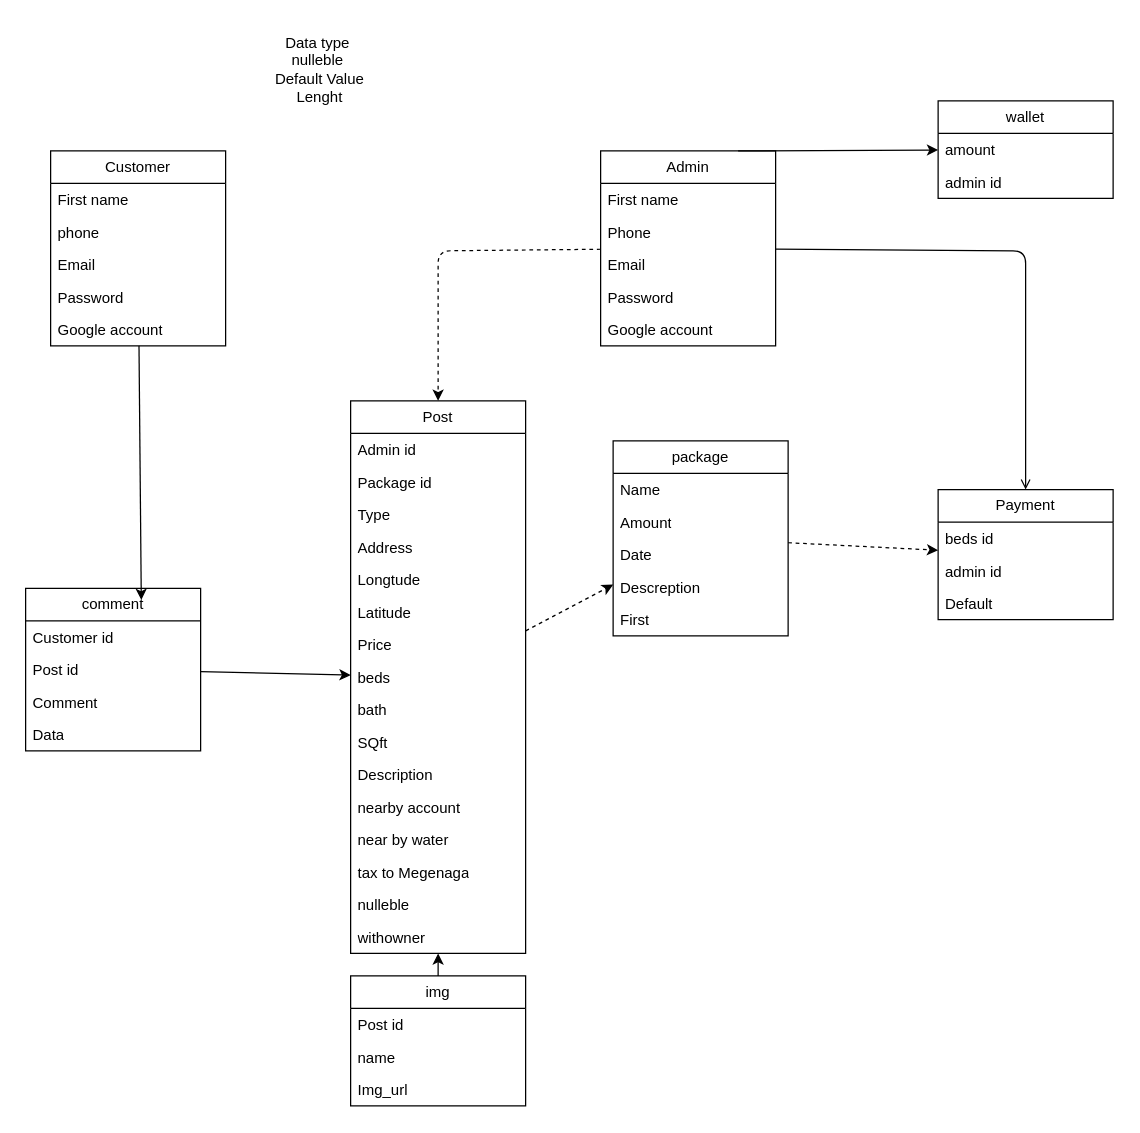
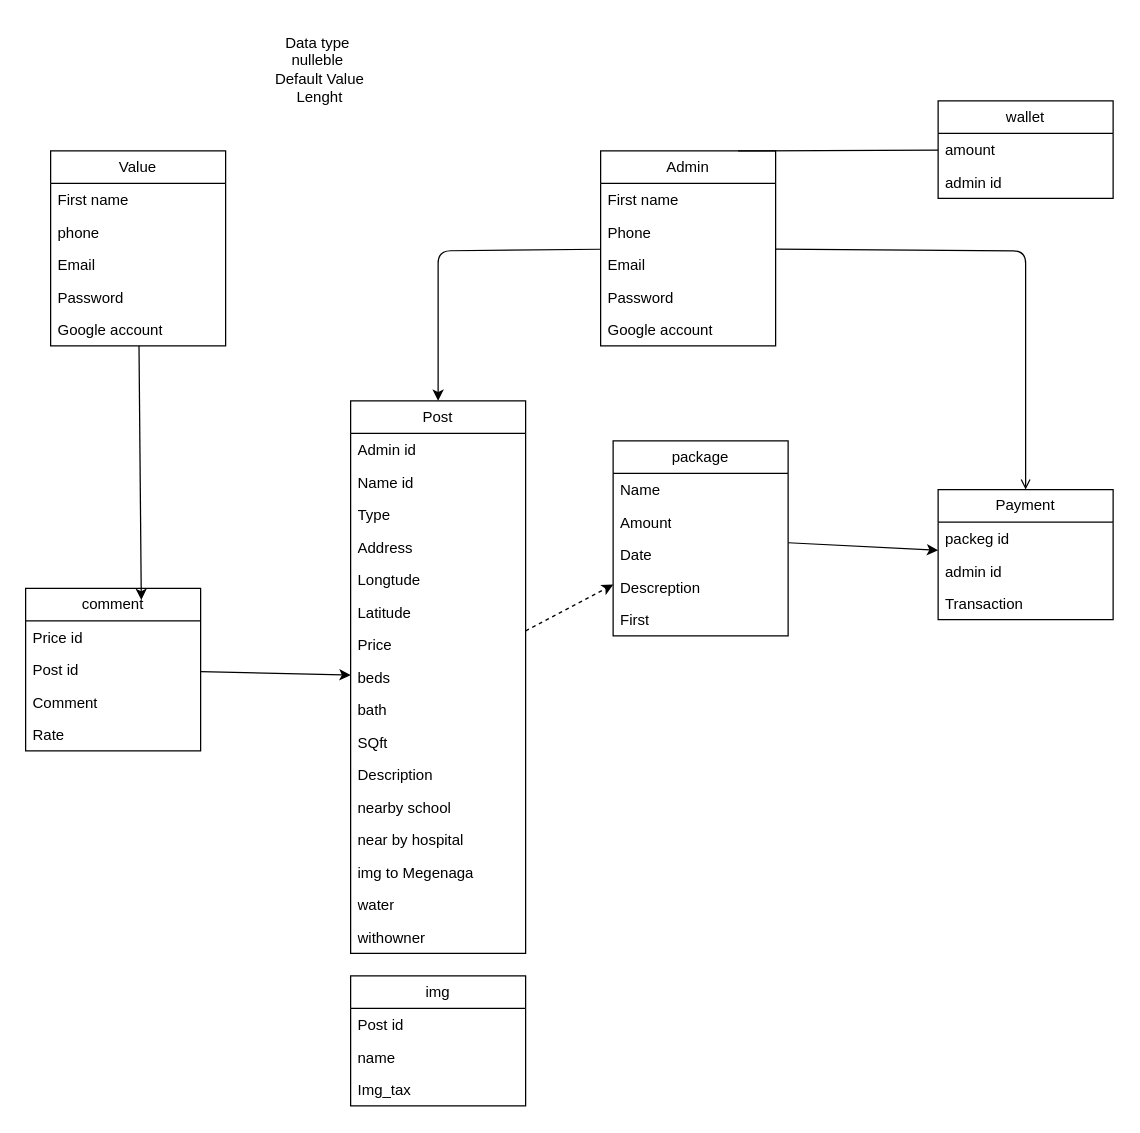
(928, 150) -> (931, 150)
(138, 167) -> (138, 167)
(453, 250) -> (453, 250)
(396, 483) -> (384, 483)
(971, 540) -> (980, 540)
(860, 546) -> (860, 546)
(973, 605) -> (990, 605)
(75, 638) -> (61, 638)
(50, 736) -> (50, 736)
(415, 808) -> (409, 808)
(409, 841) -> (418, 841)
(417, 873) -> (415, 873)
(386, 906) -> (379, 906)
(438, 967) -> none
(386, 1091) -> (388, 1091)
